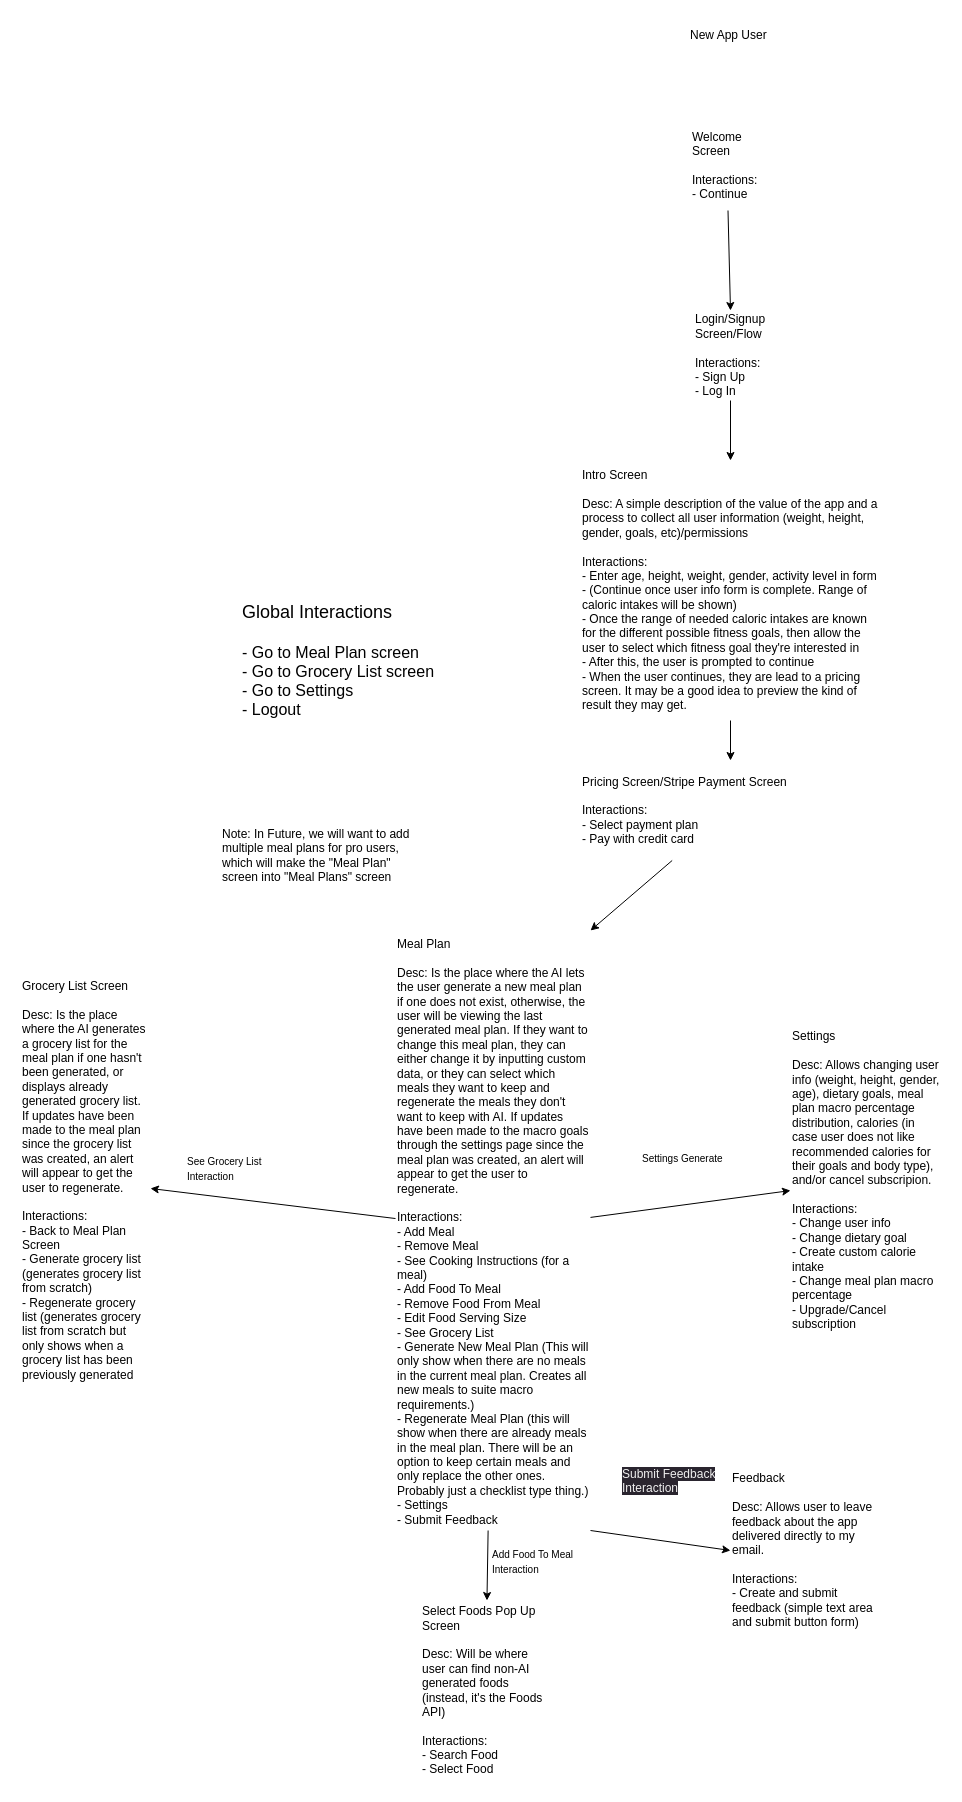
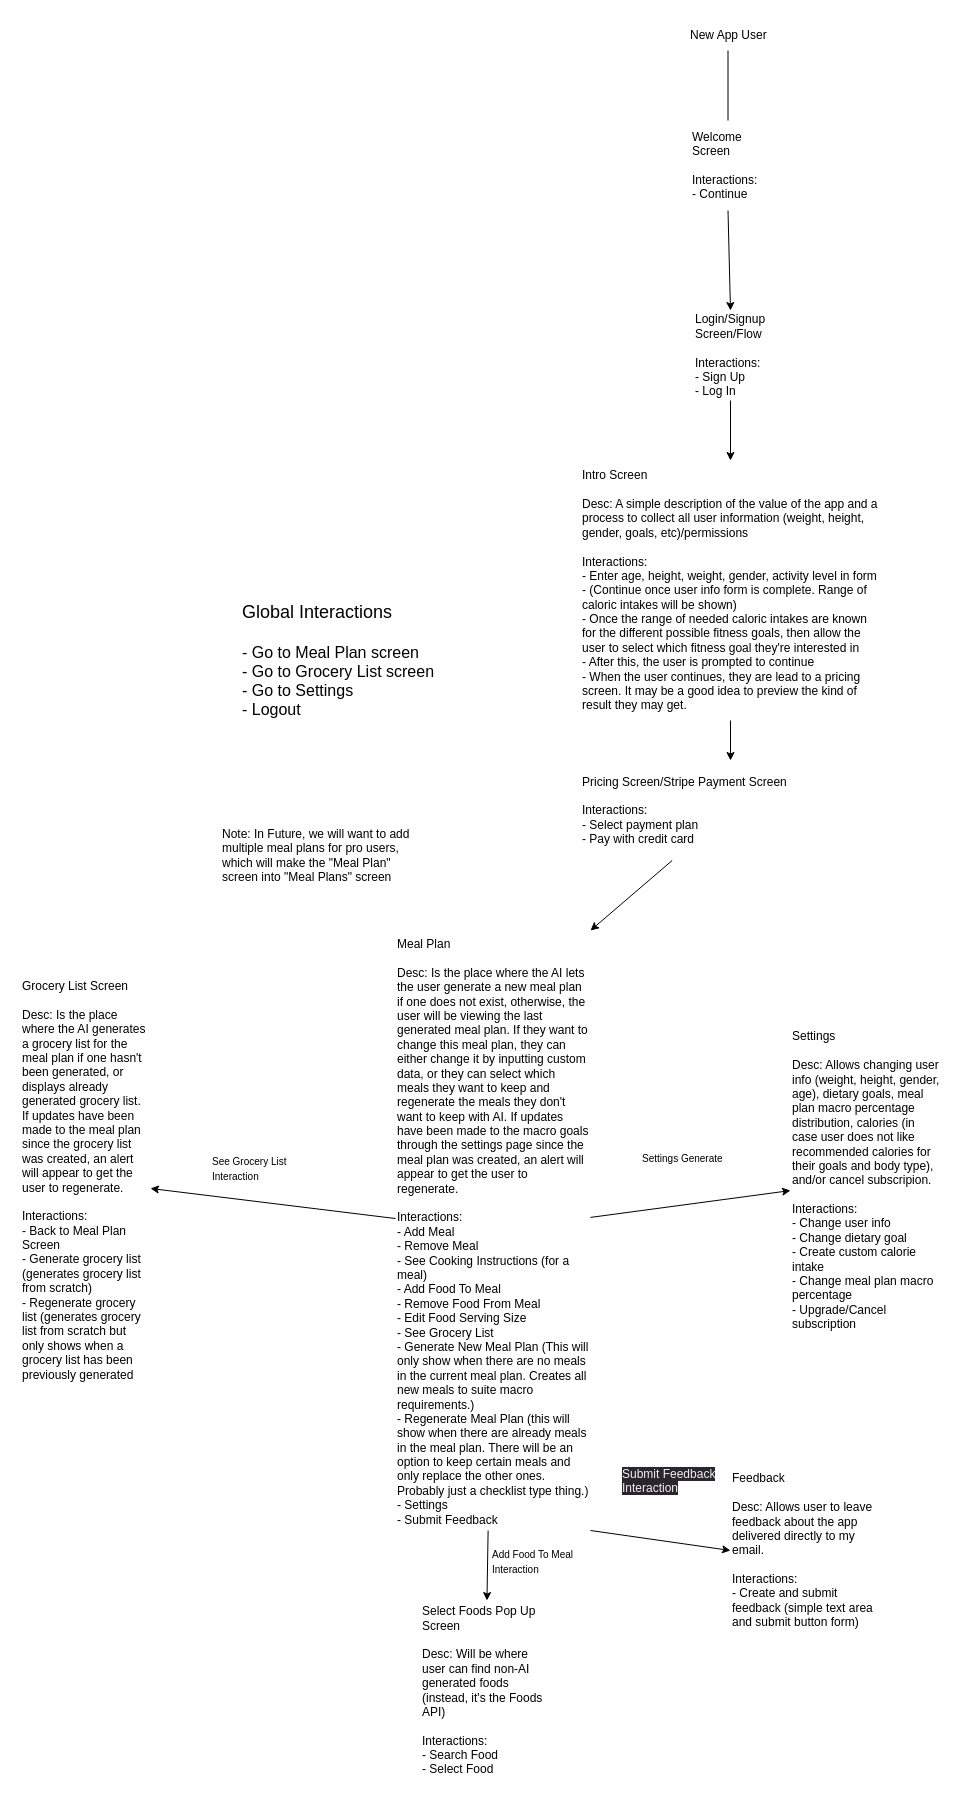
none -> (728, 86)
(236, 1168) -> (261, 1168)
